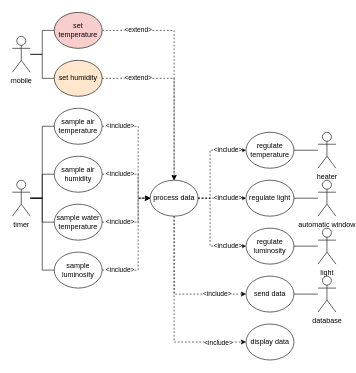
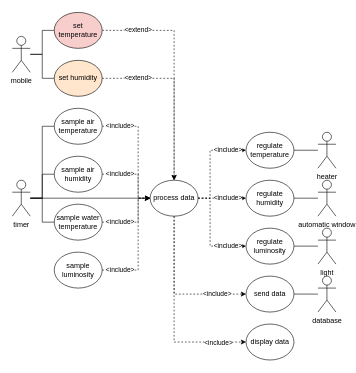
(270, 198) -> (270, 198)
(42, 253) -> (90, 198)
